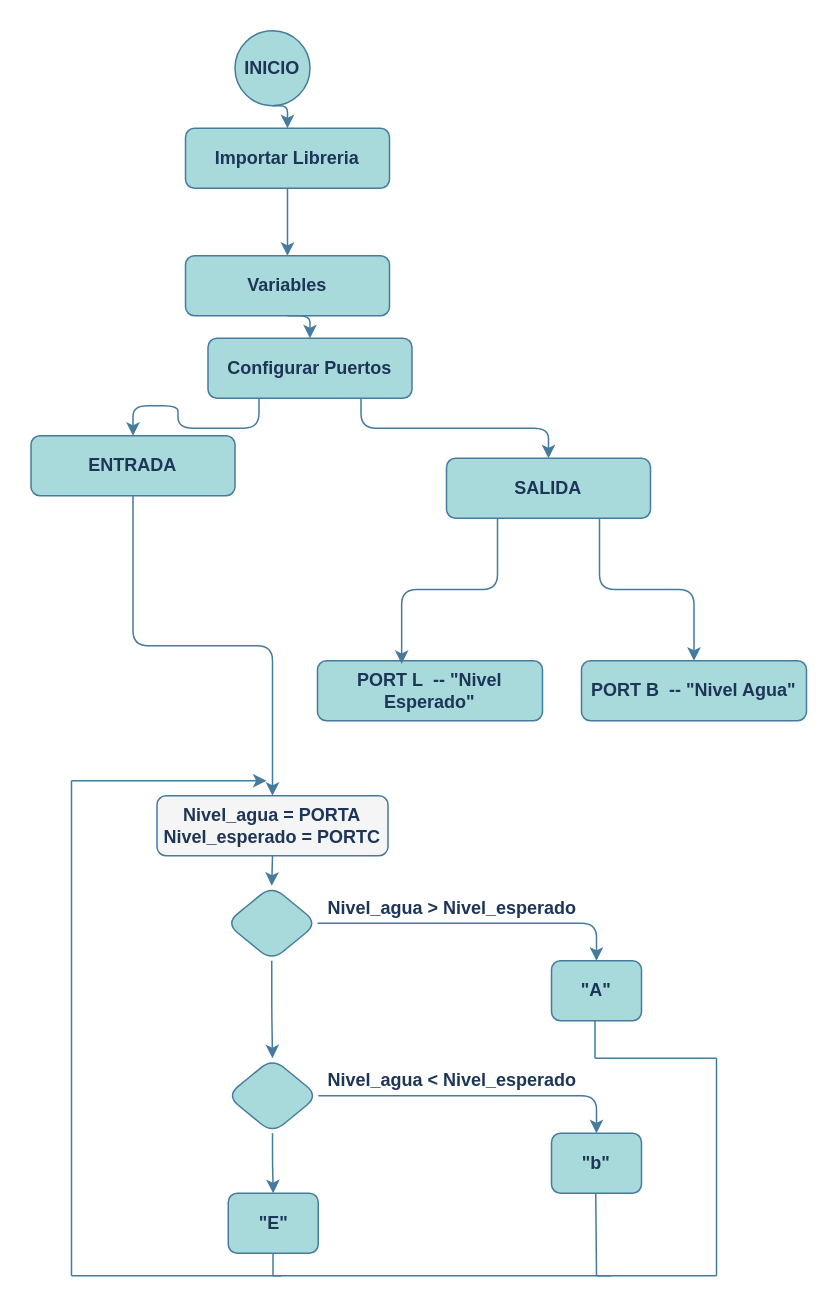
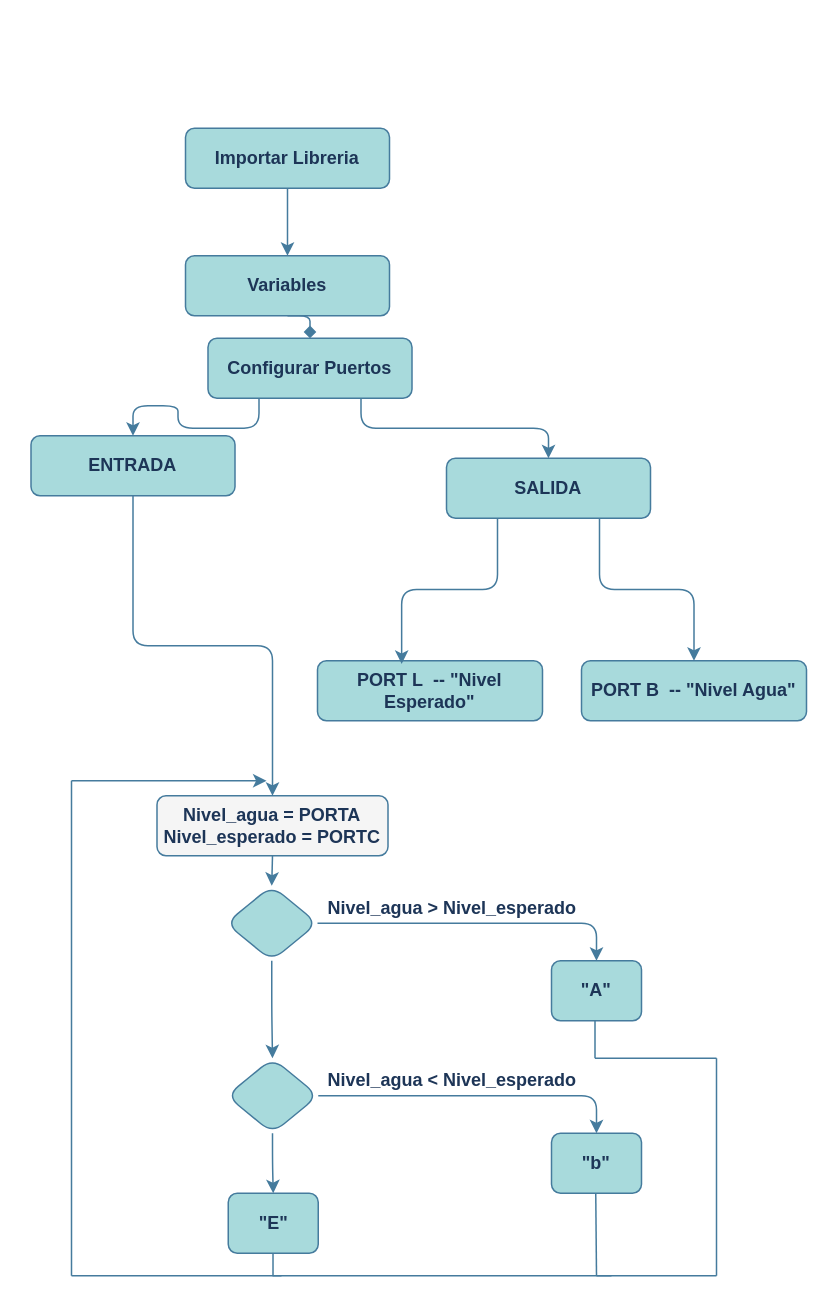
(272, 68) -> none
(285, 107) -> none
(310, 327) -> (310, 326)
